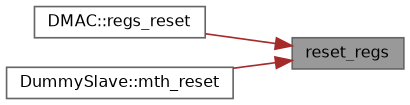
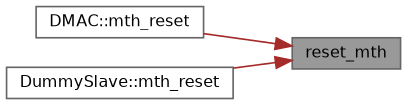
(120, 22) -> (120, 22)
(348, 53) -> (346, 53)
